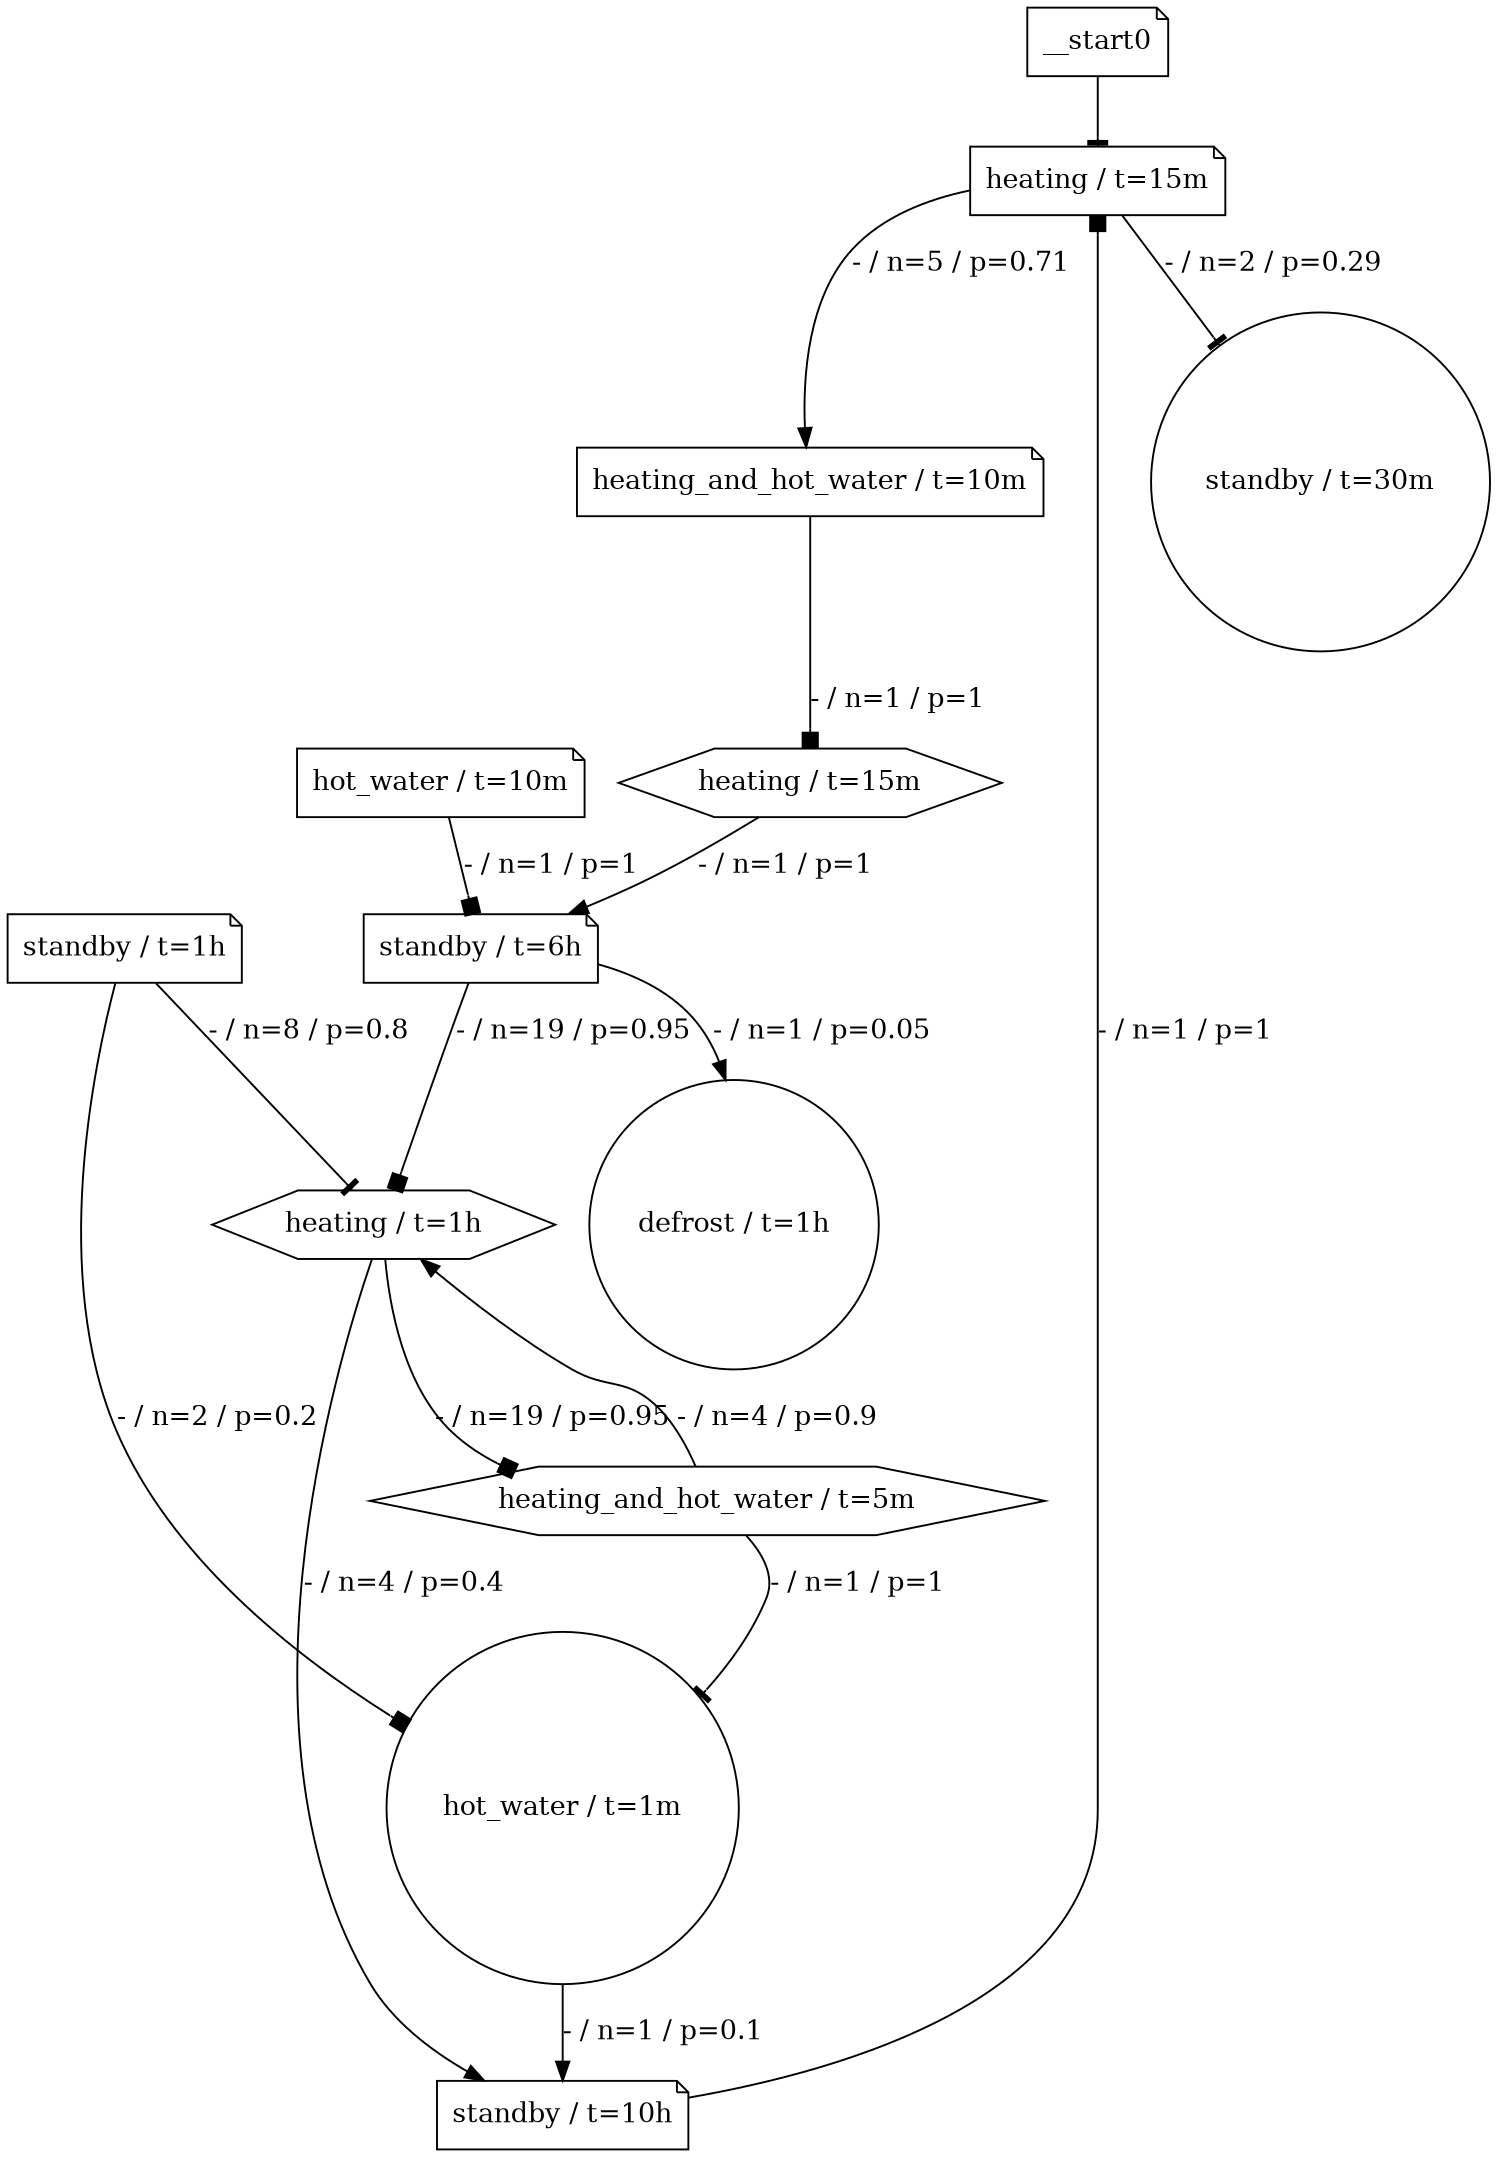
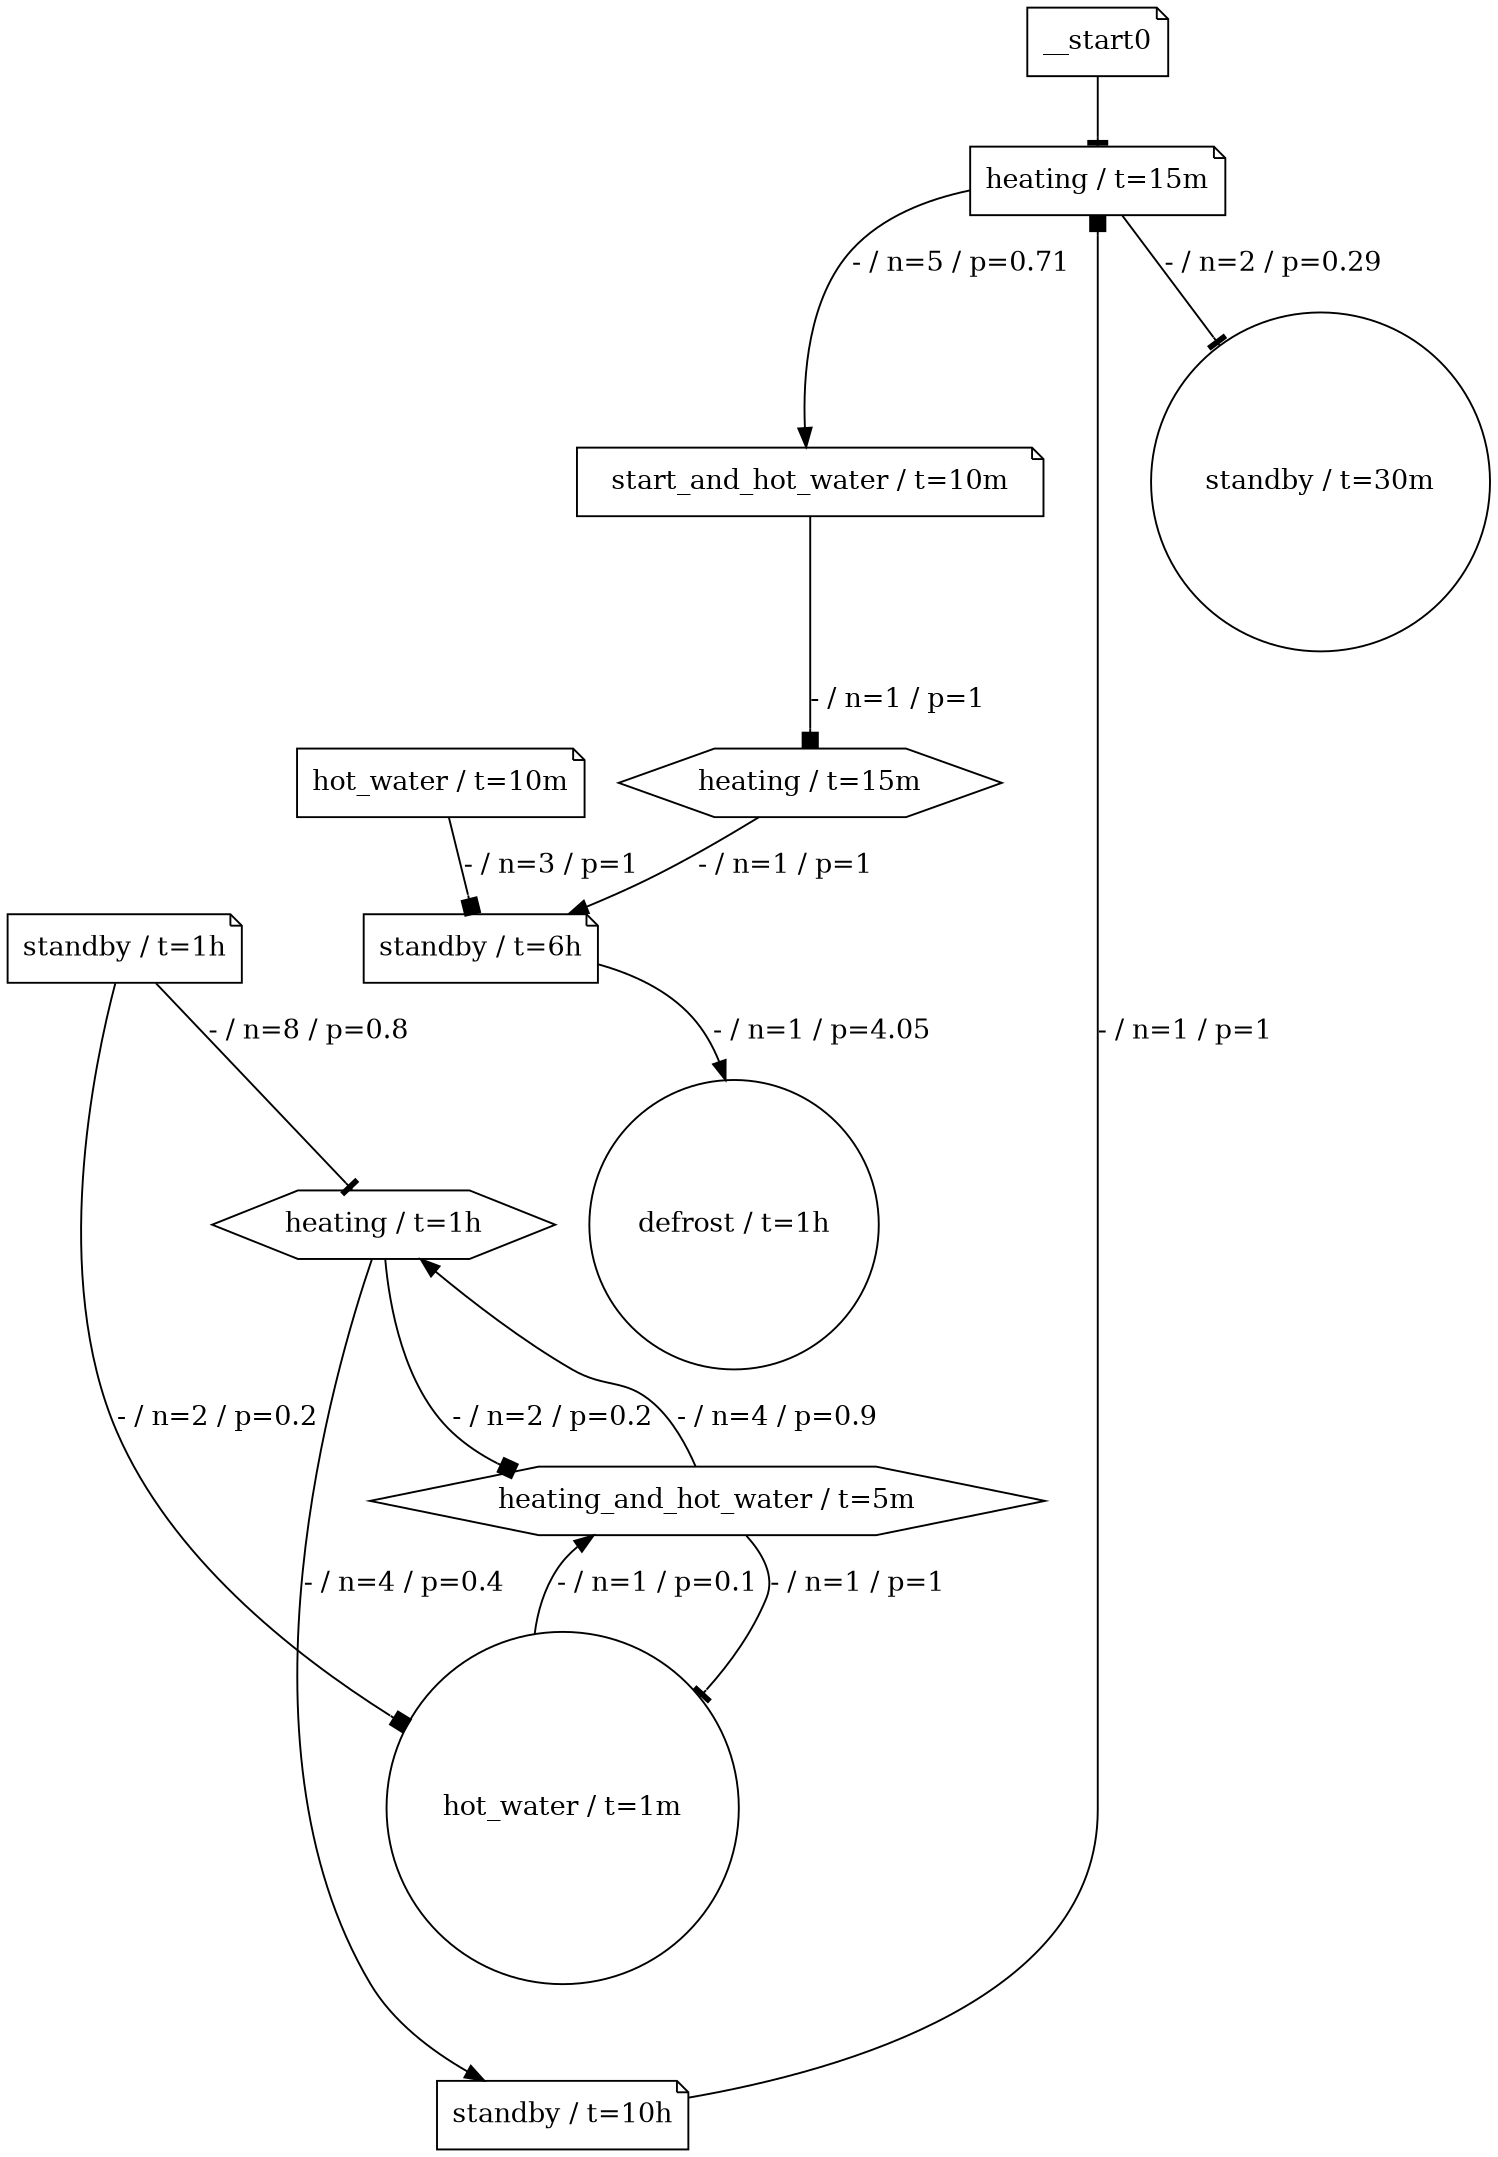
(810, 482) -> (810, 482)
(551, 866) -> (551, 866)
(823, 1031) -> (823, 1031)
(435, 1077) -> none
(553, 1418) -> (553, 1418)
(563, 2023) -> (548, 1586)
